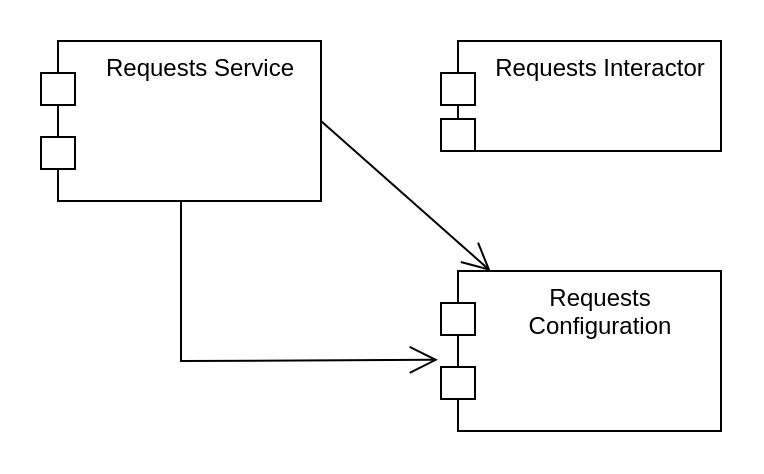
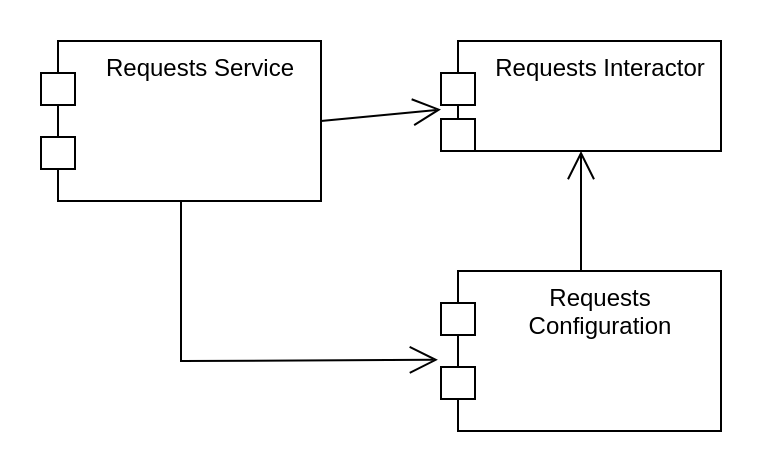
(404, 194) -> (379, 115)
none -> (581, 214)
